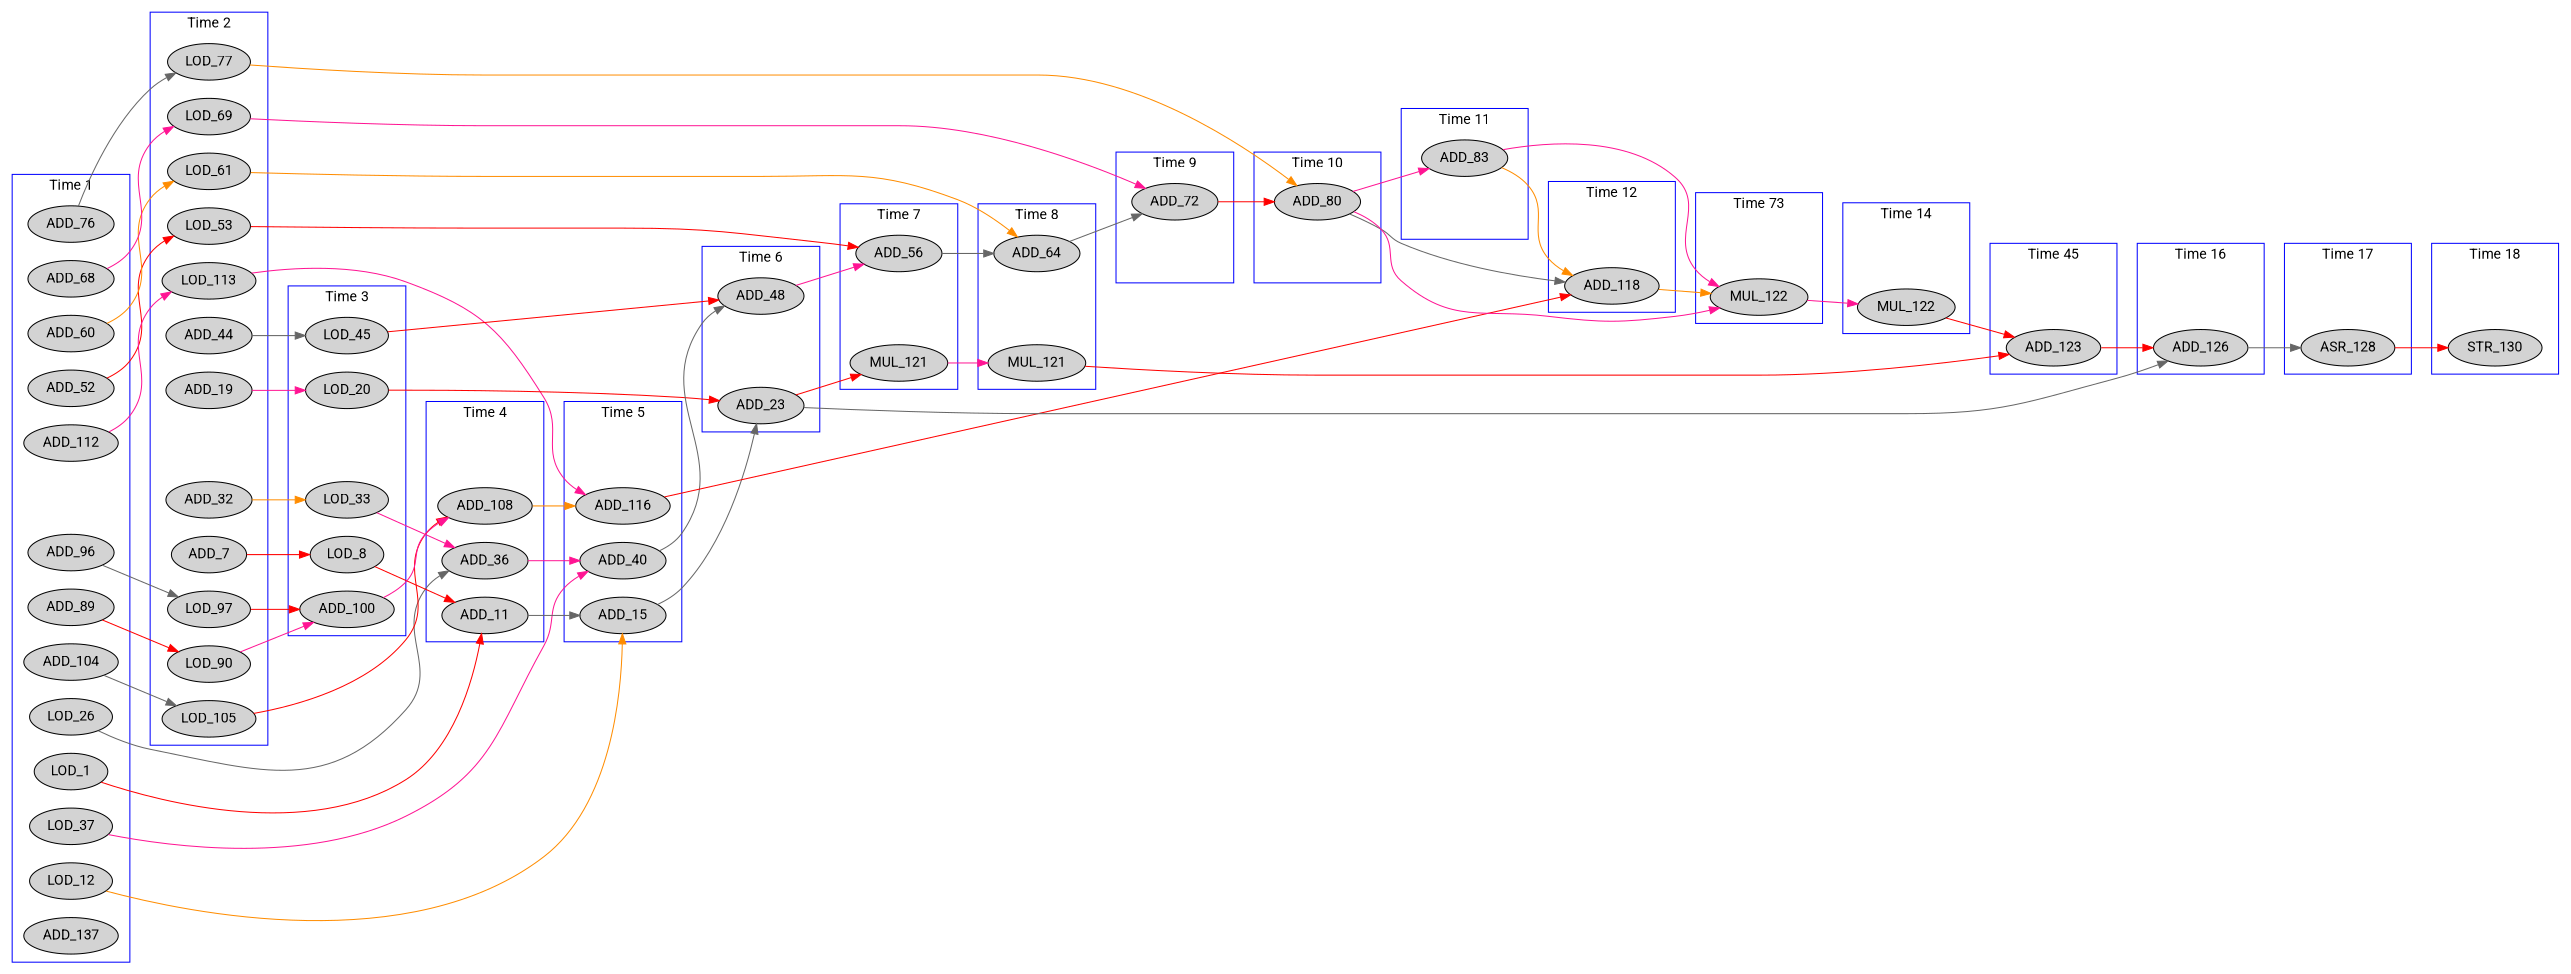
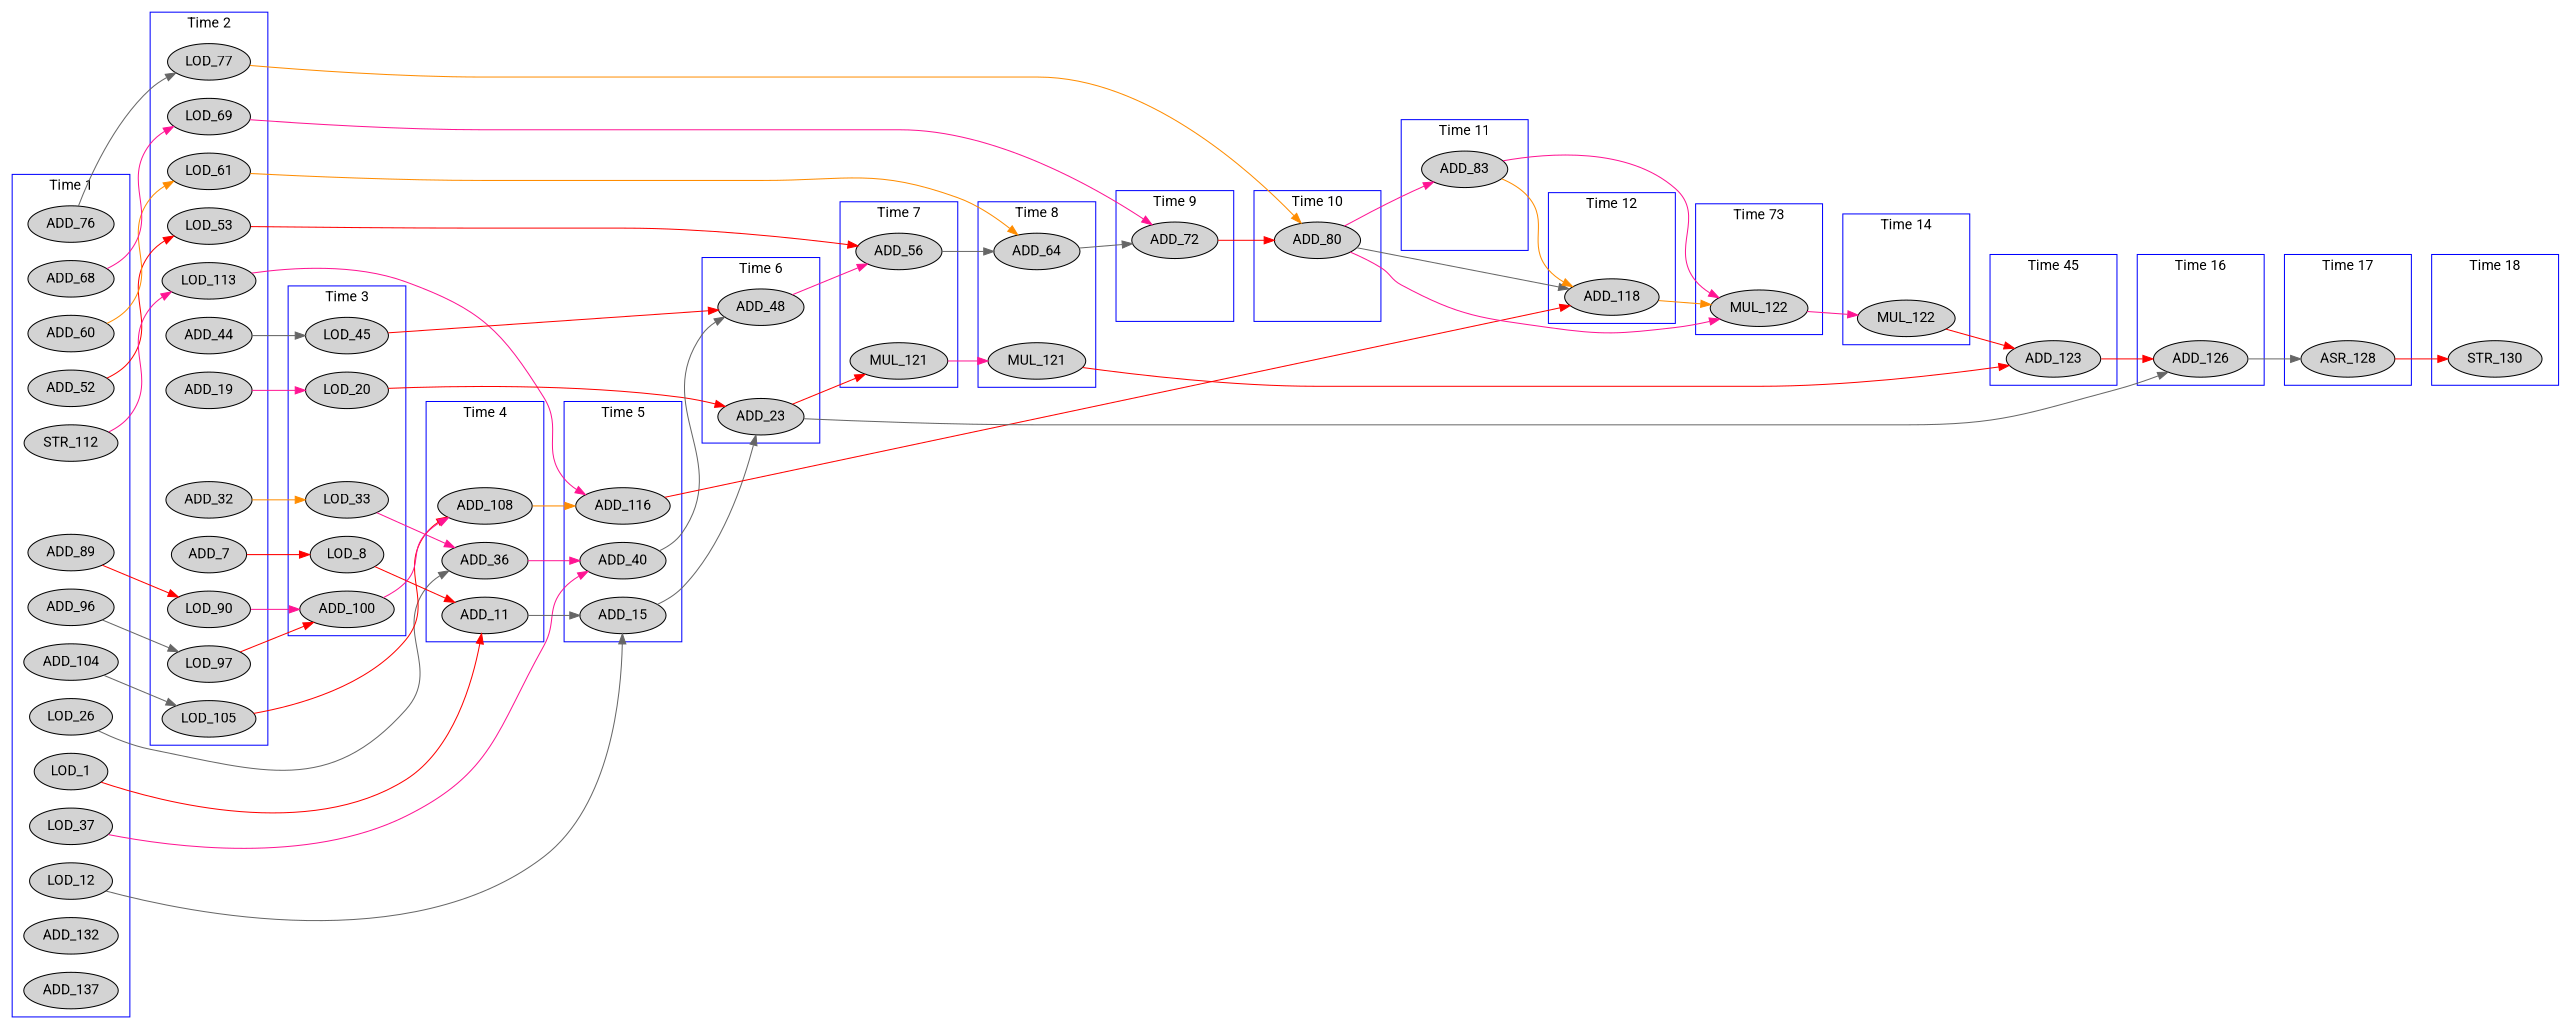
(71, 443) -> (71, 443)
(445, 904) -> (445, 904)
none -> (71, 936)
